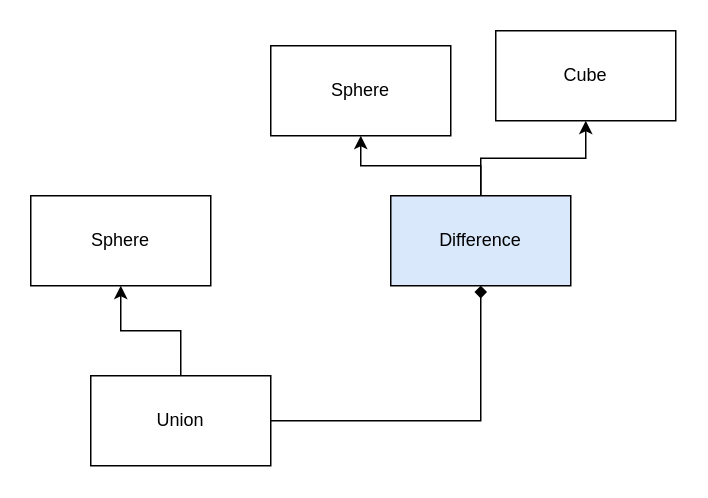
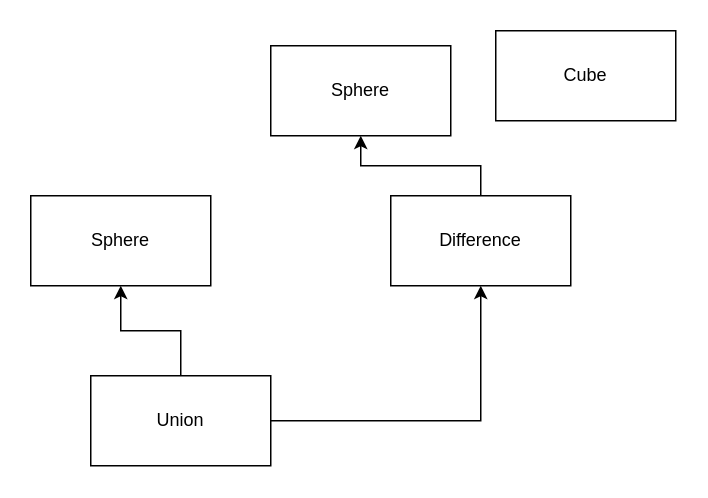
(544, 158) -> none
(481, 241) -> (481, 241)
(481, 298) -> (481, 297)
